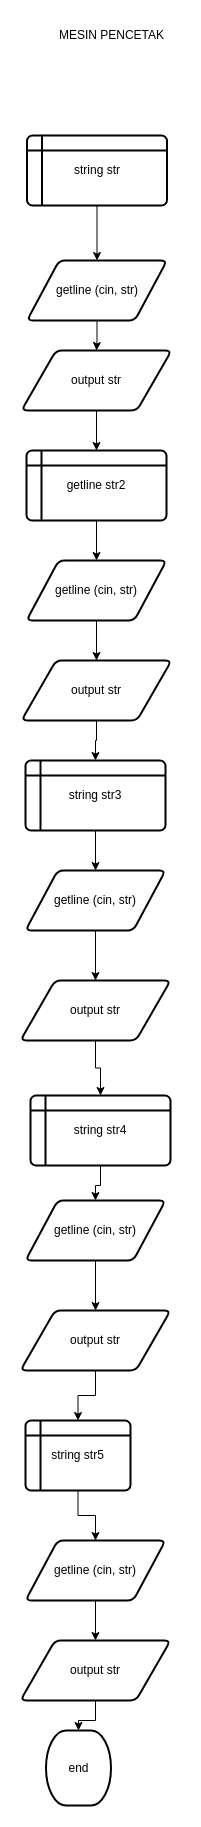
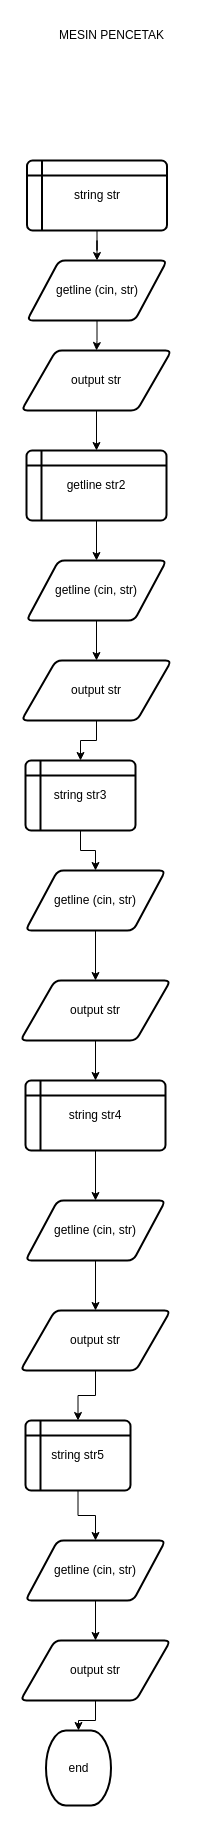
(97, 171) -> (97, 196)
(96, 796) -> (81, 796)
(101, 1131) -> (96, 1116)
